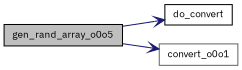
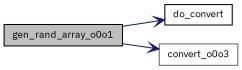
(63, 35) -> (63, 35)
(199, 55) -> (199, 55)
